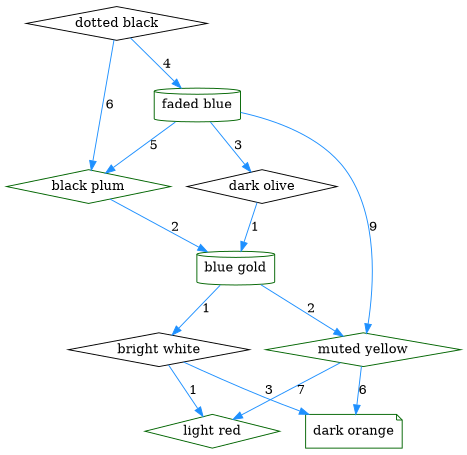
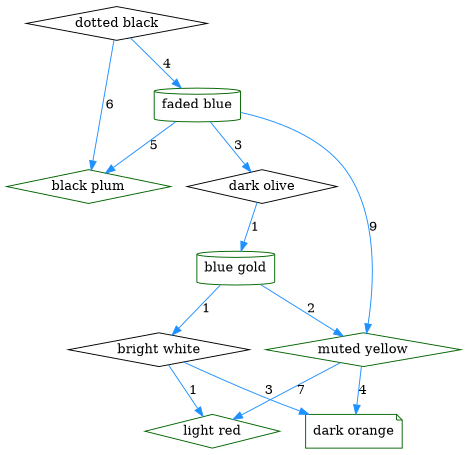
(154, 223) -> none
(363, 390) -> (363, 390)
